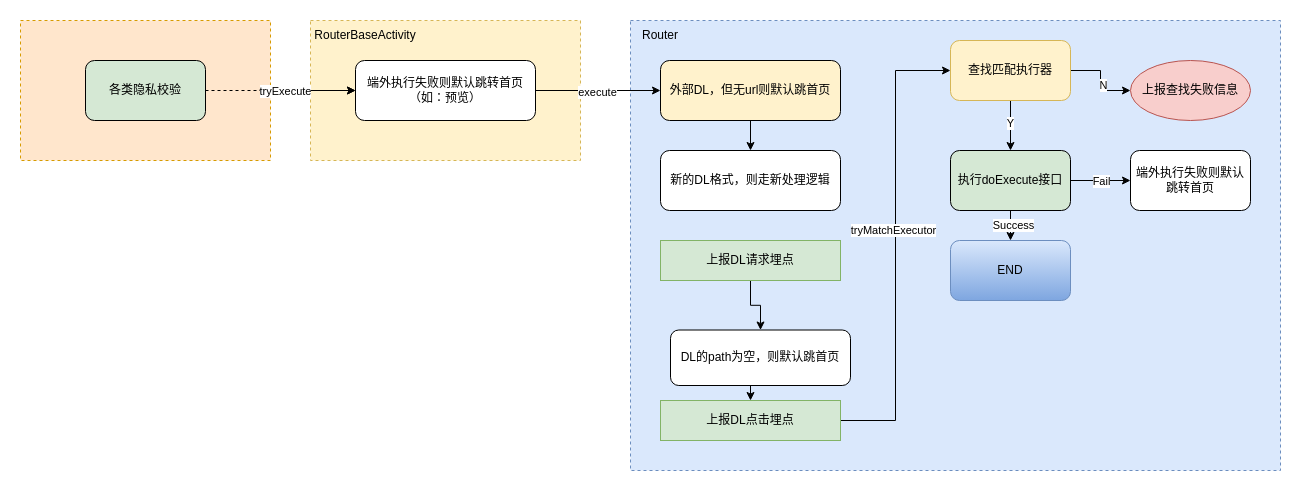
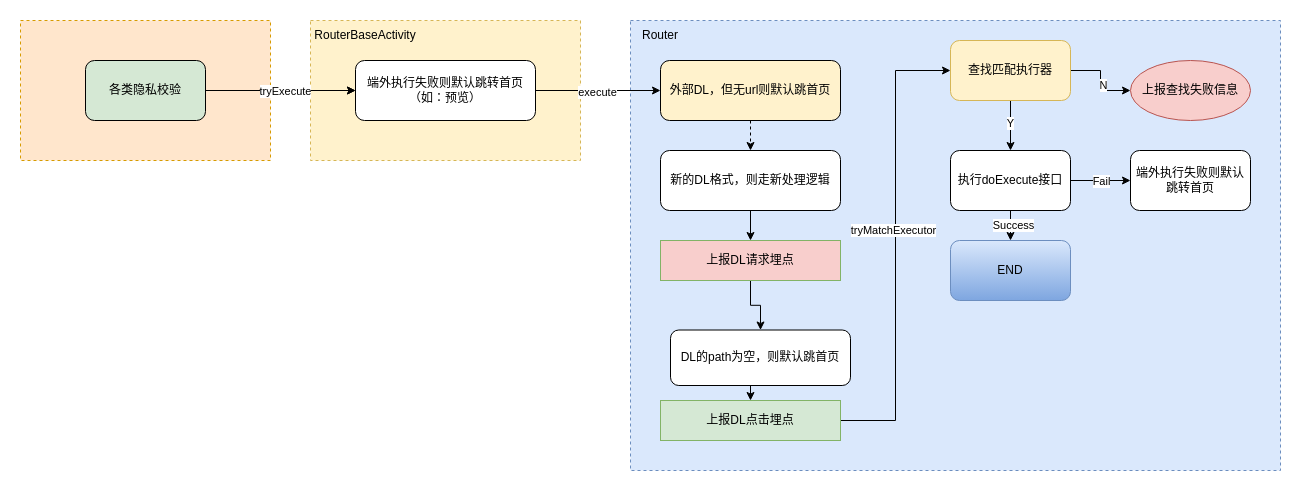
(233, 91) -> (233, 91)
(751, 133) -> (751, 133)
(1011, 181) -> (1011, 181)
none -> (751, 222)
(751, 261) -> (751, 261)
